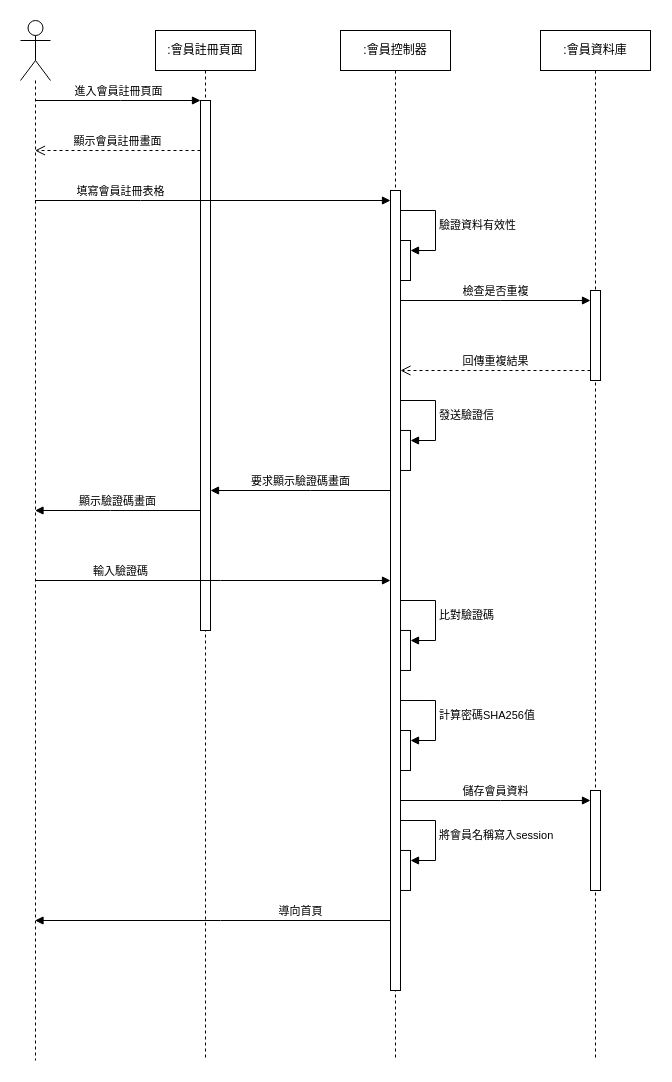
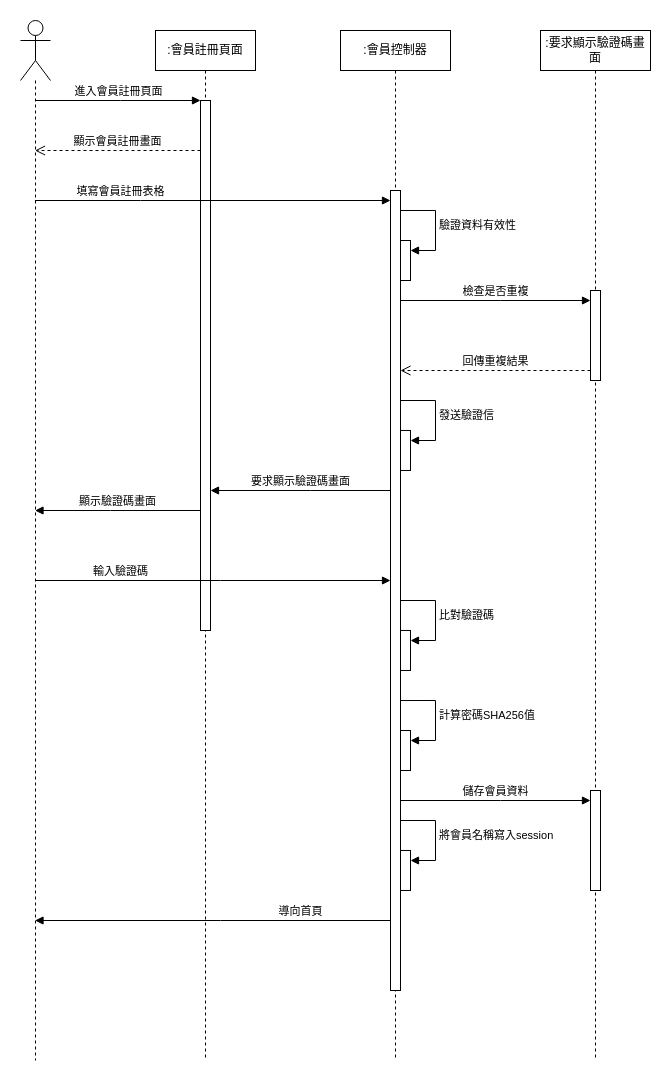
(596, 51) -> (596, 51)
